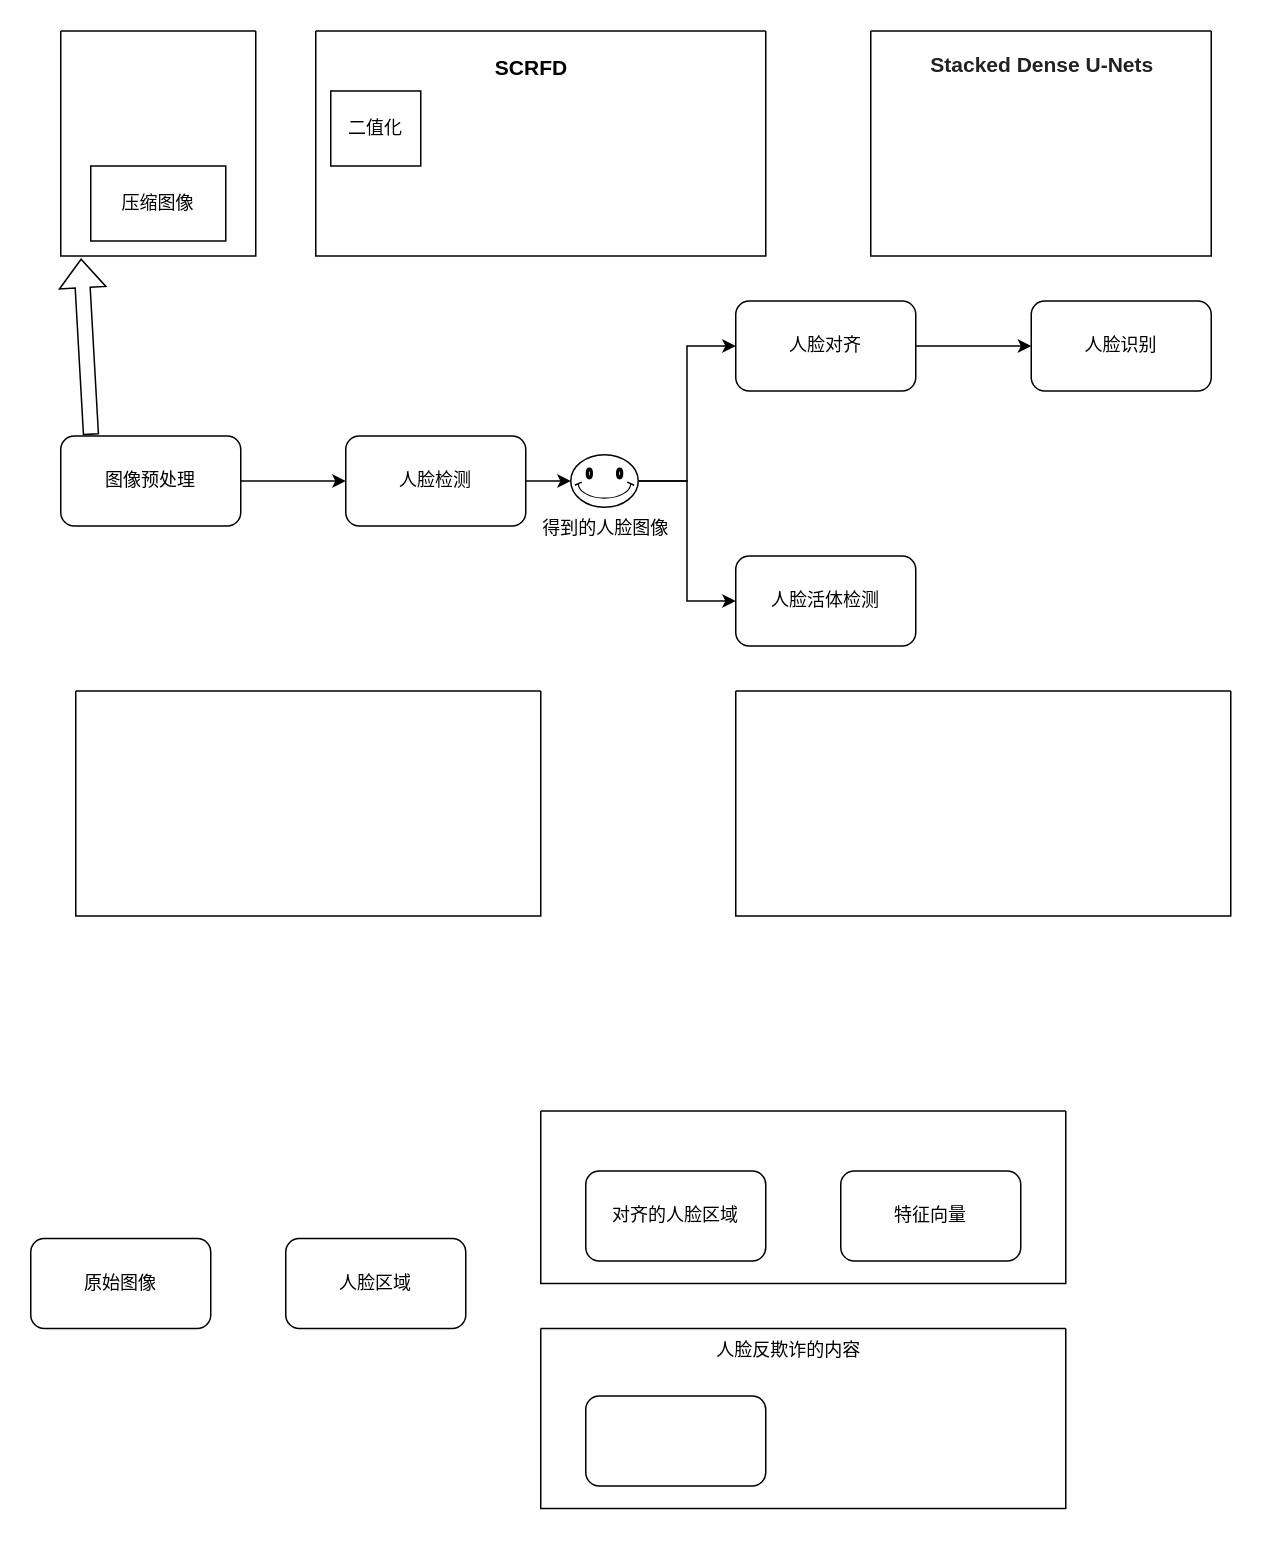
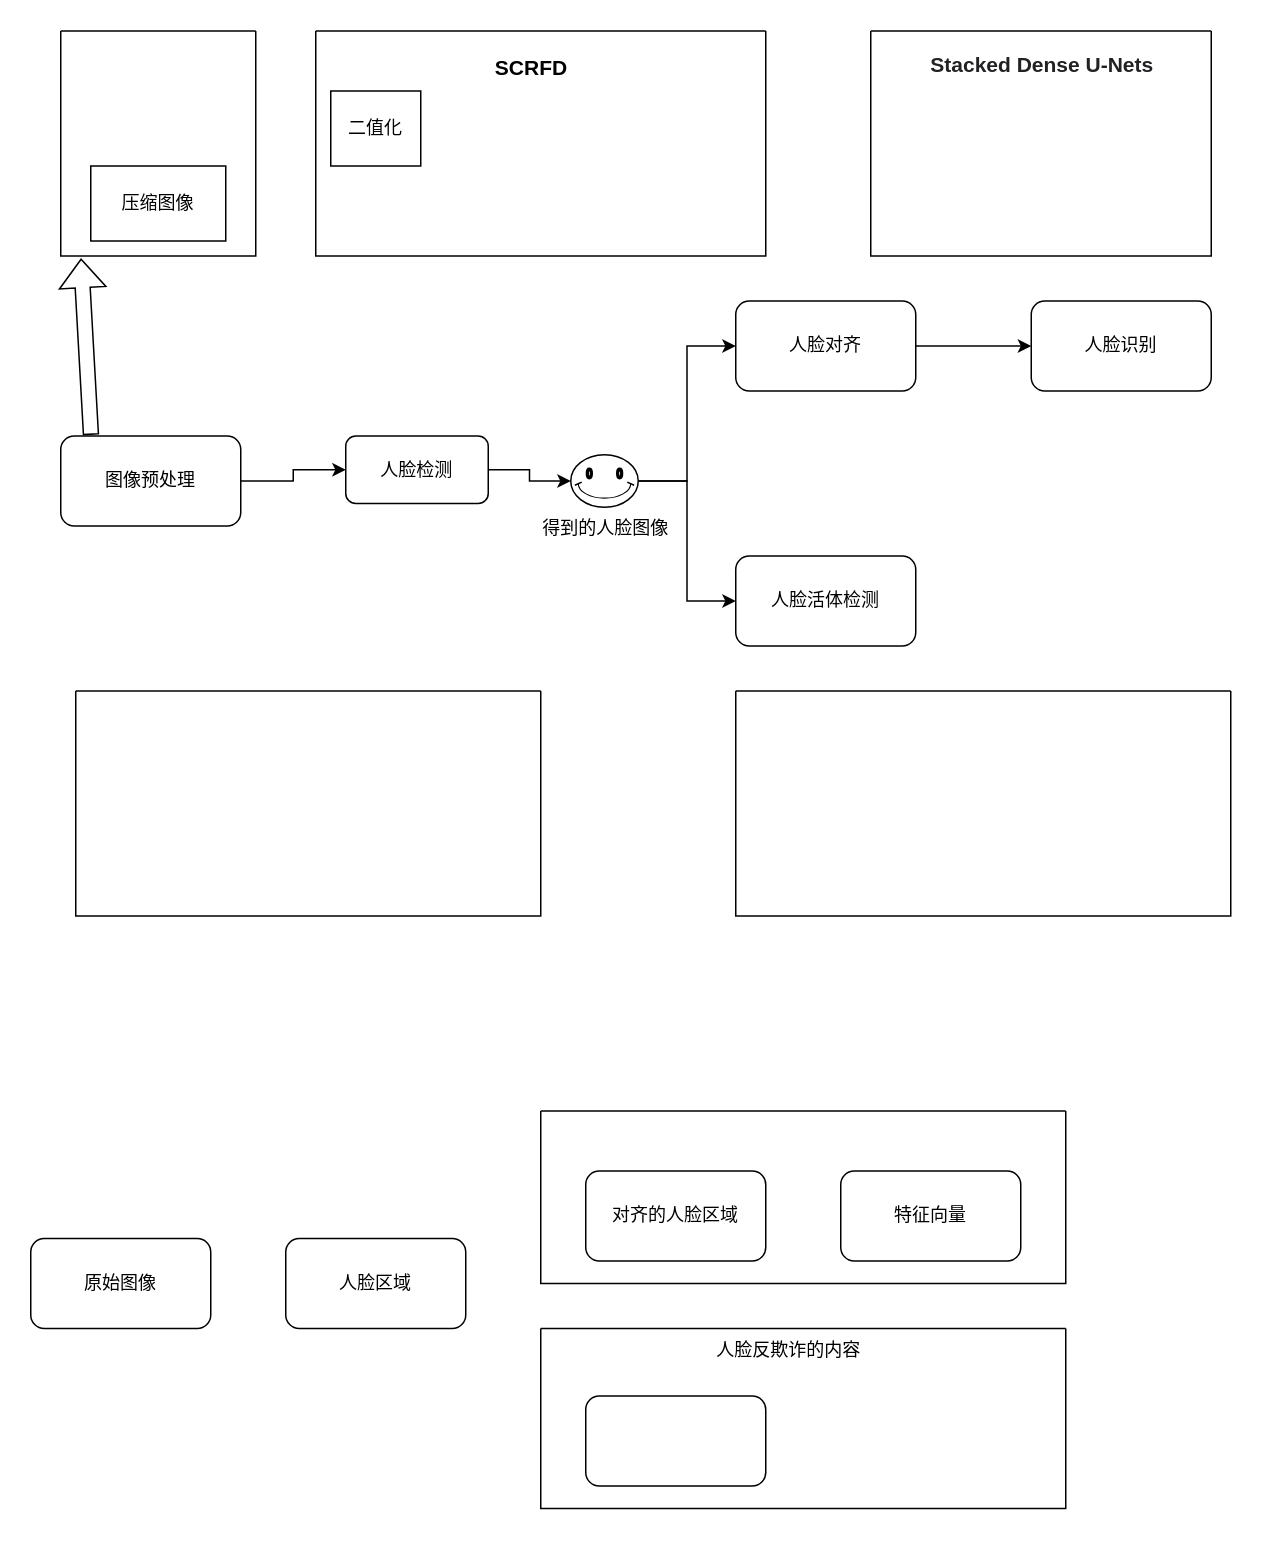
(436, 481) -> (417, 470)
